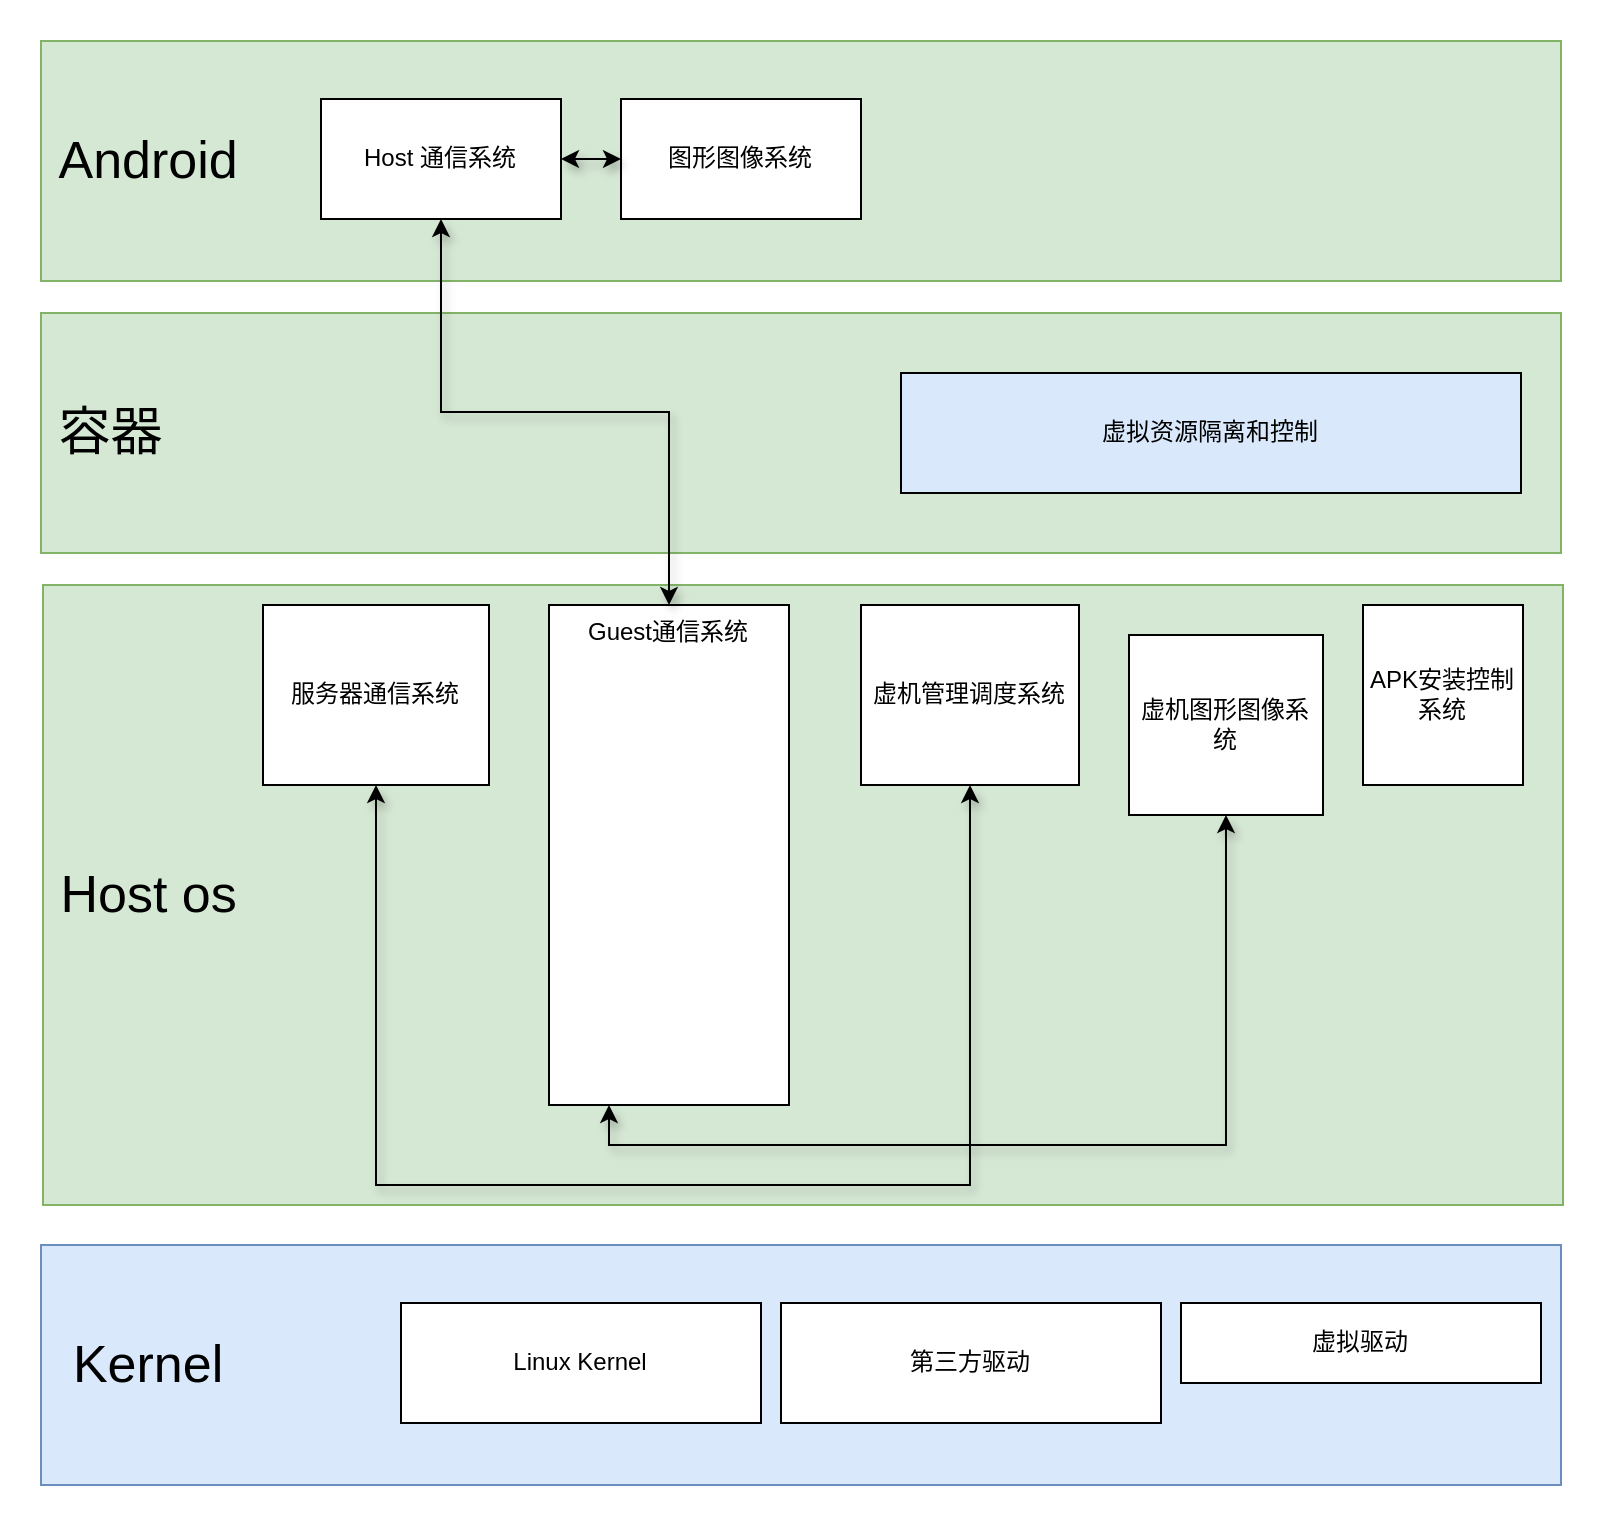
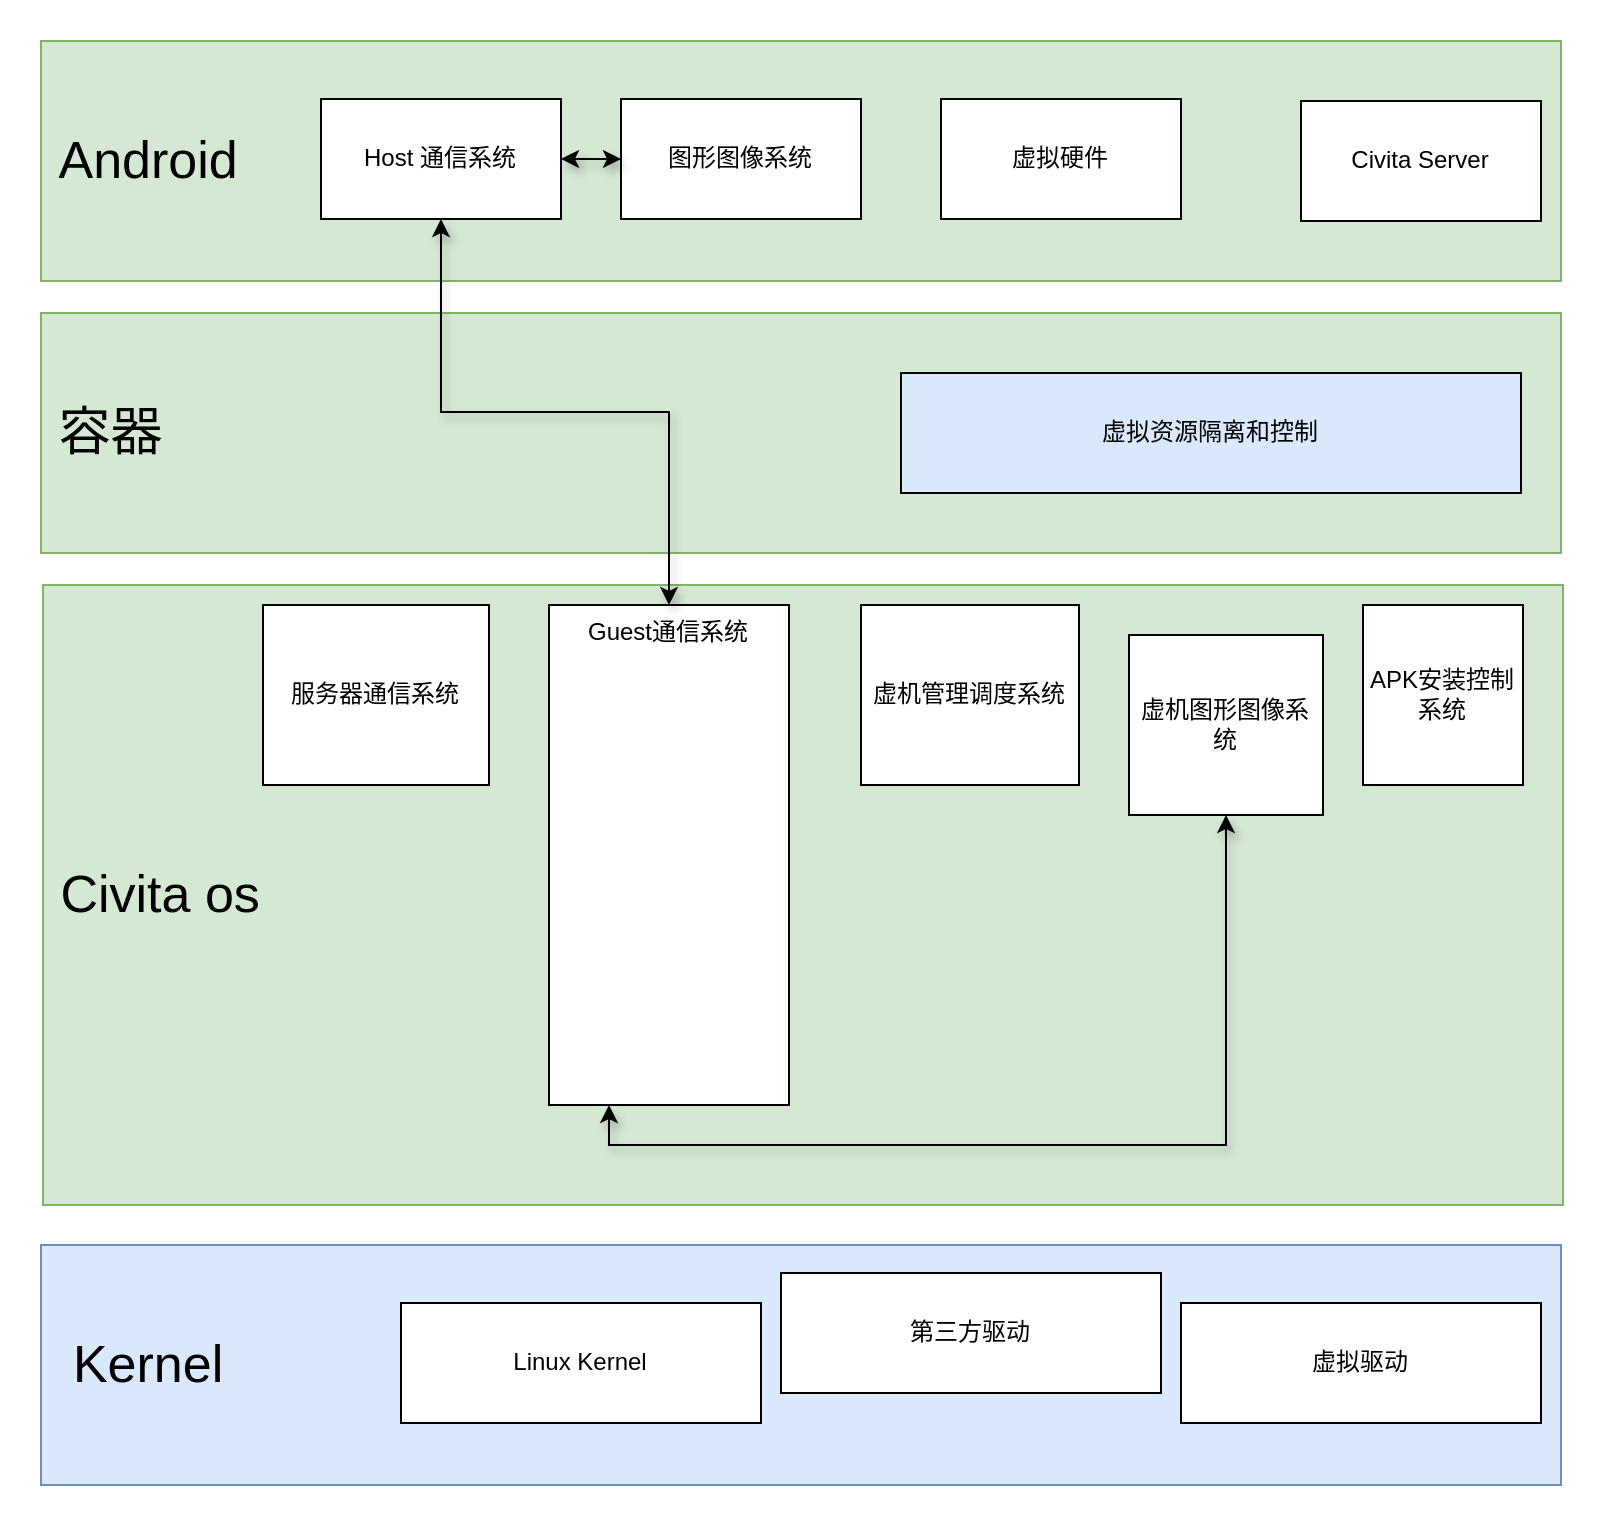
none -> (1061, 159)
none -> (1421, 161)
(91, 895) -> (98, 895)
(673, 1185) -> none
(1361, 1343) -> (1361, 1363)
(971, 1363) -> (971, 1333)
